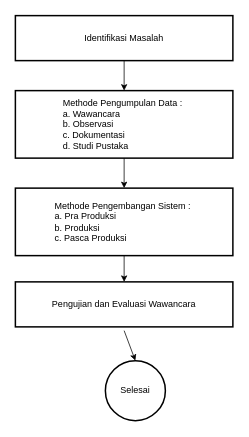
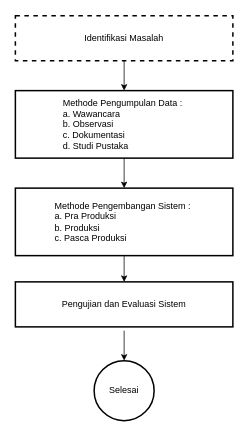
(124, 38) -> (124, 38)
(124, 304) -> (124, 304)
(135, 390) -> (124, 390)
